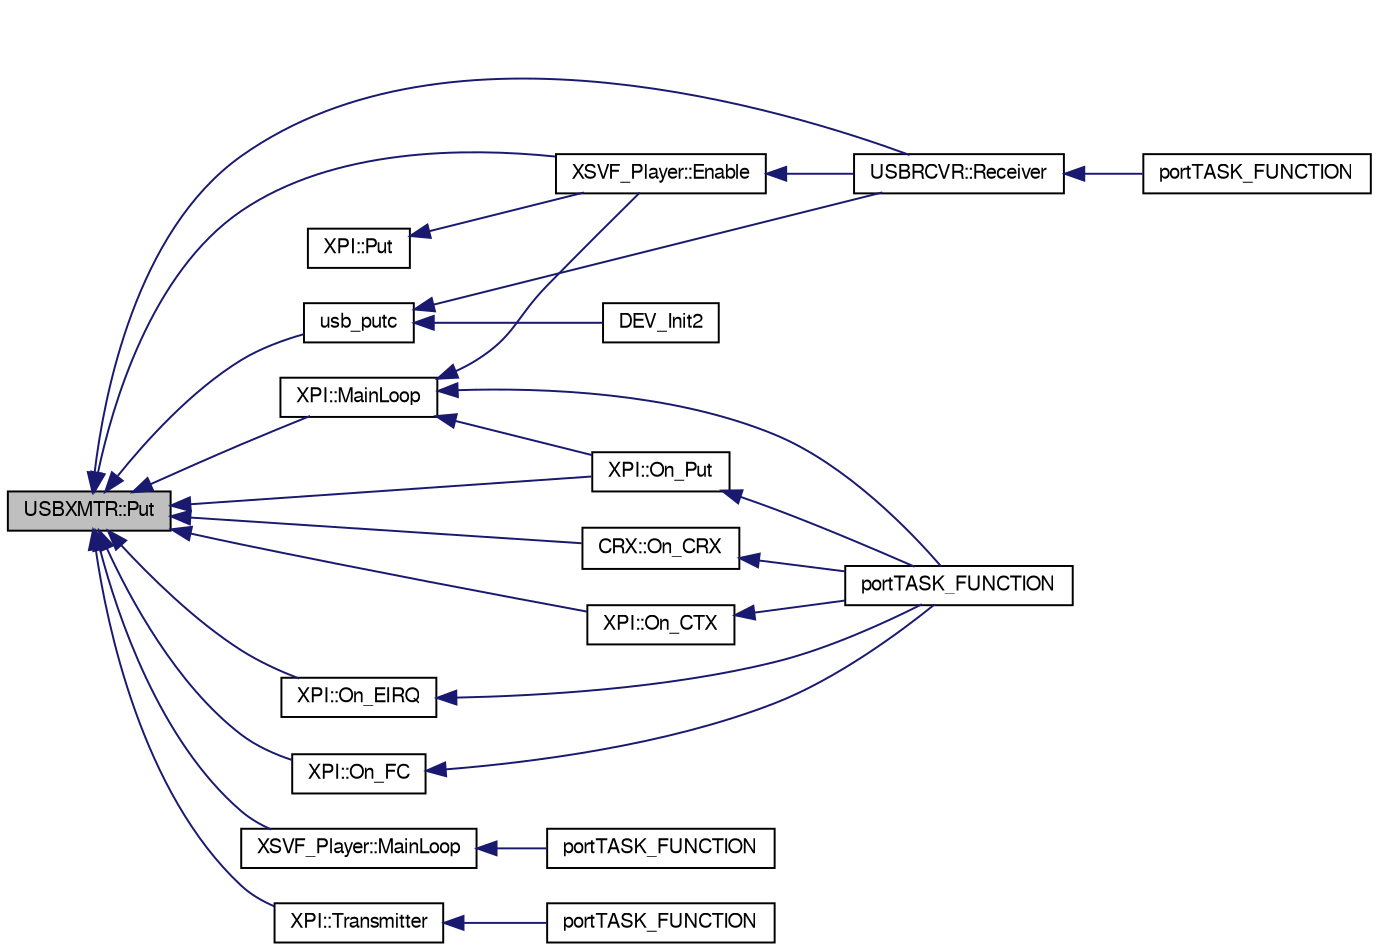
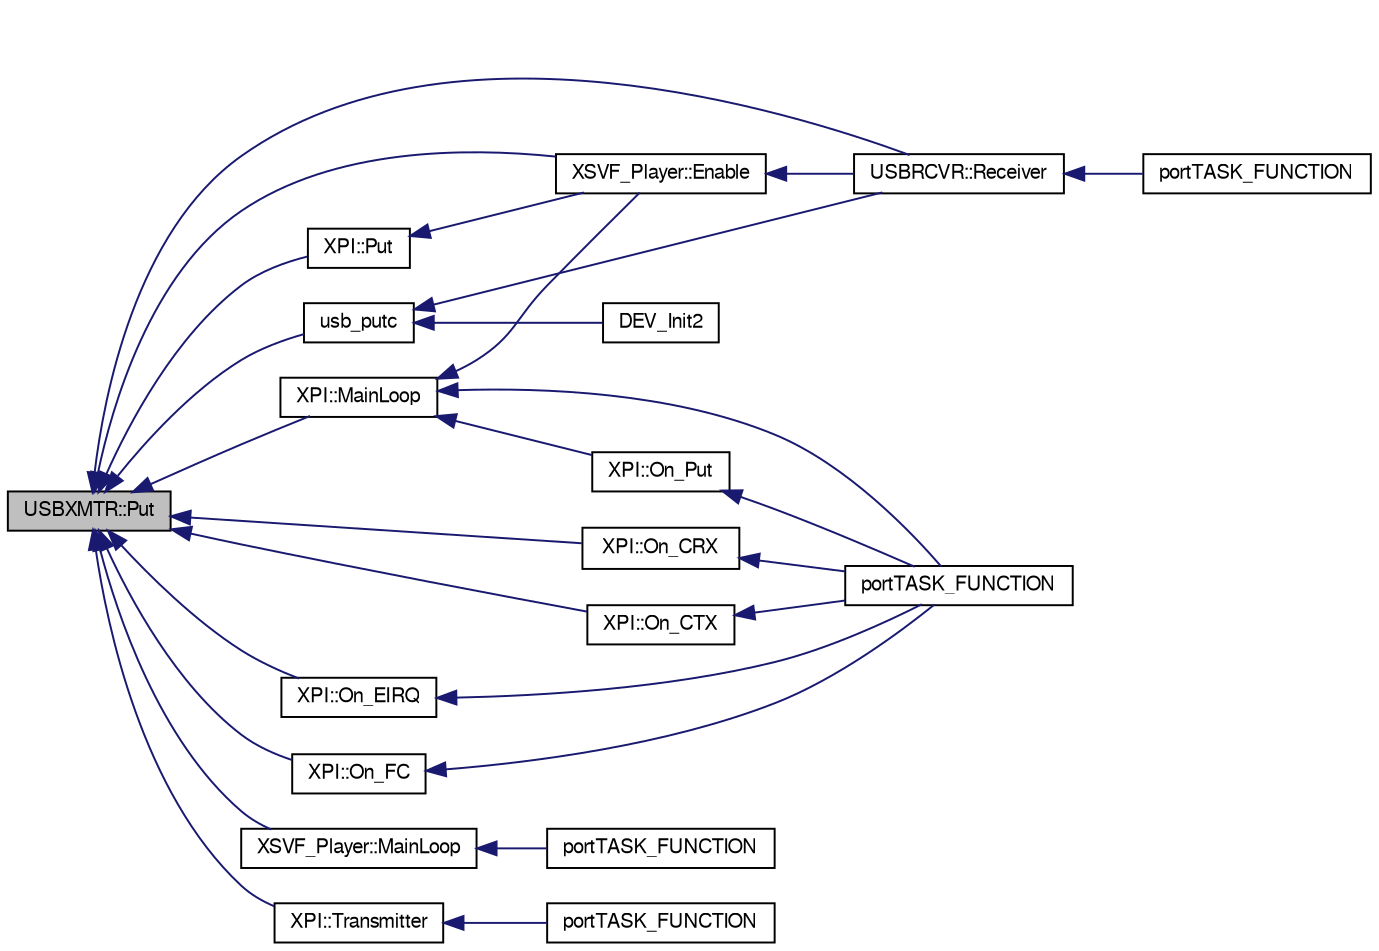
(391, 490) -> (185, 343)
(661, 548) -> (661, 548)
